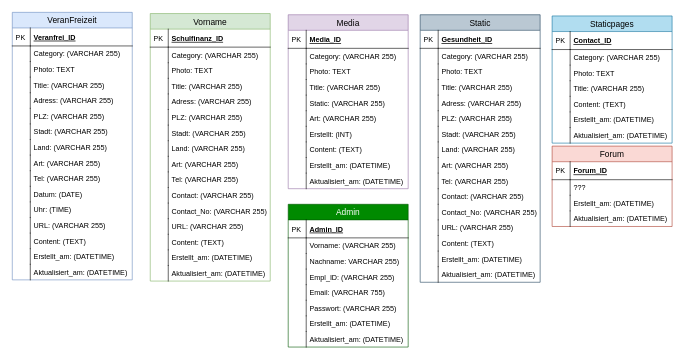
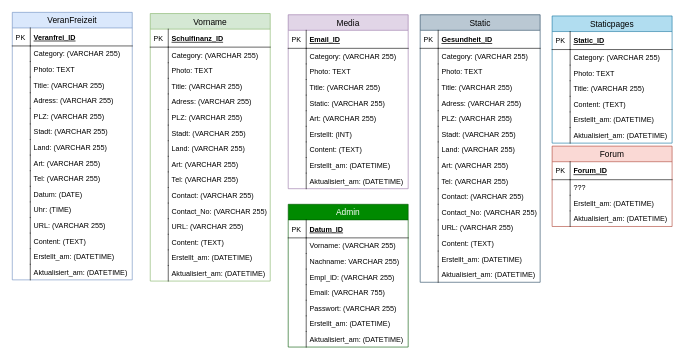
(325, 40) -> (324, 40)
(594, 41) -> (591, 41)
(325, 229) -> (326, 229)
